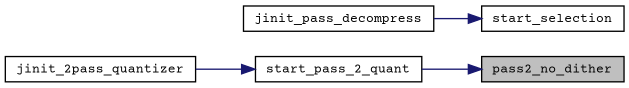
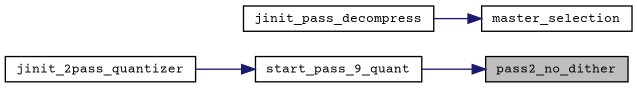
(553, 19) -> (557, 19)
(339, 69) -> (339, 69)
